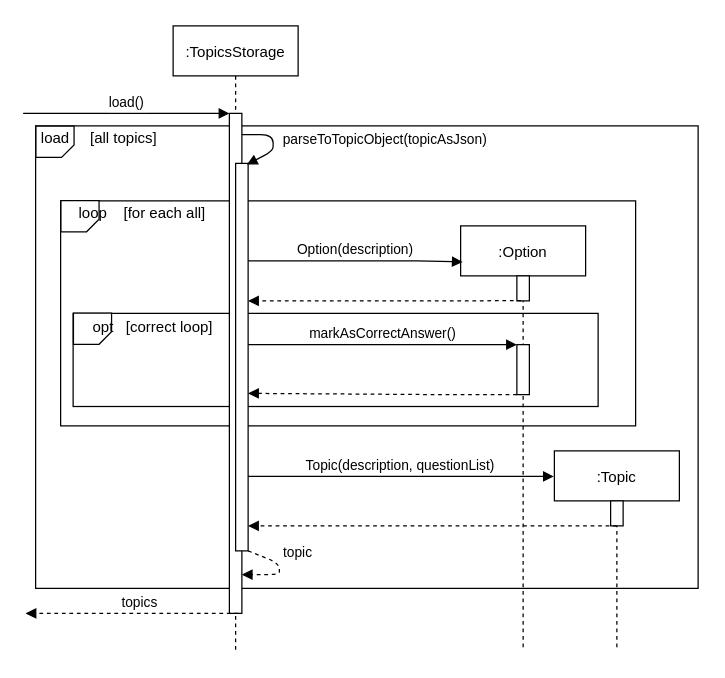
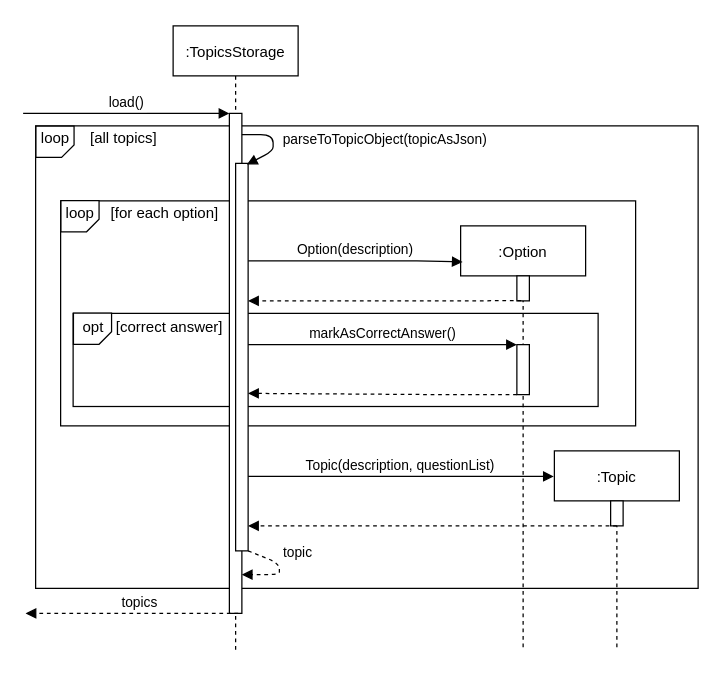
(99, 138) -> (99, 138)
(143, 213) -> (143, 213)
(153, 327) -> (153, 327)
